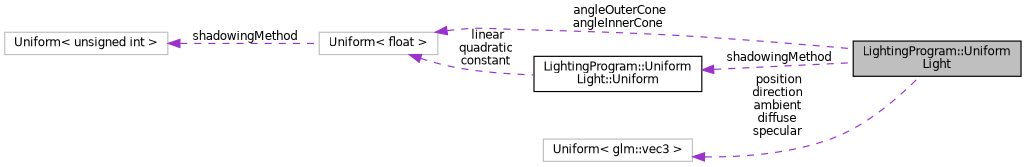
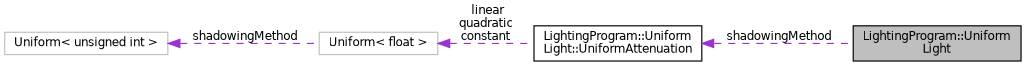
(650, 34) -> none
(618, 74) -> (618, 43)
(618, 150) -> none
